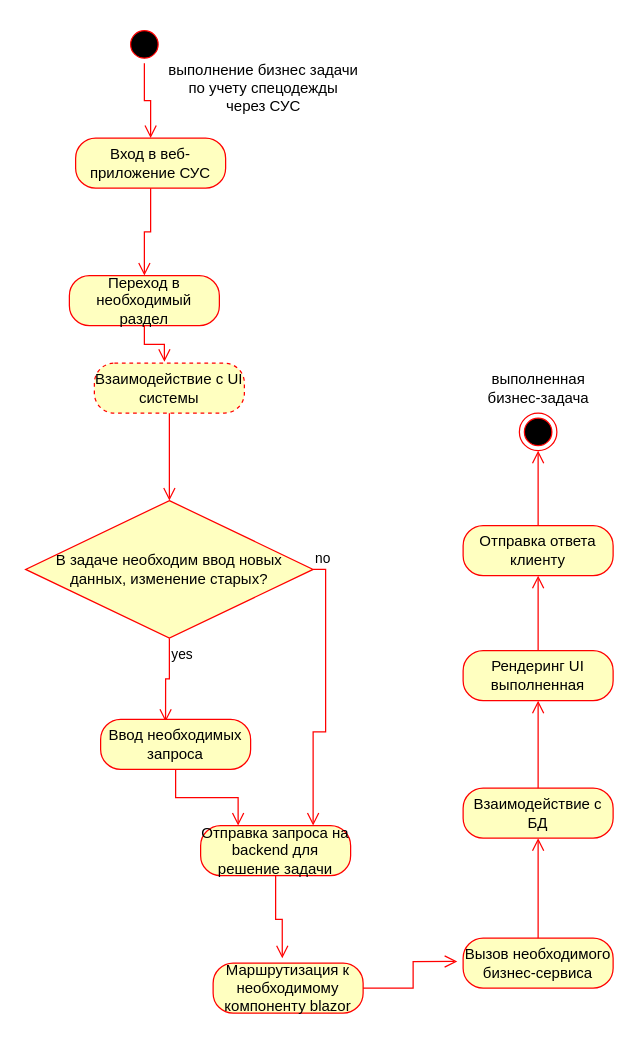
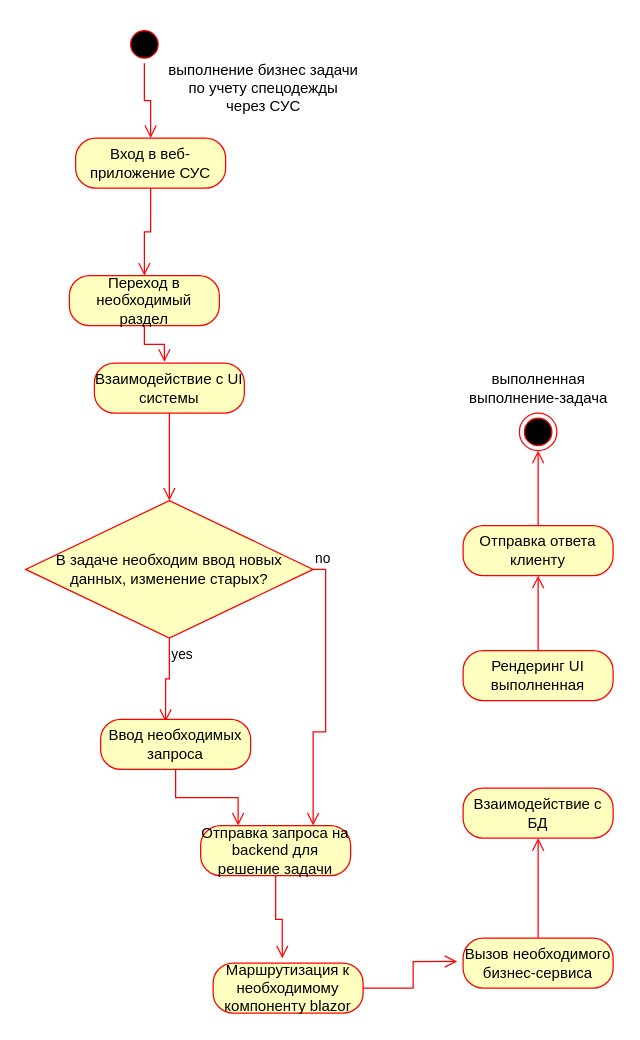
(169, 388) -> (169, 388)
(539, 388) -> (539, 388)
(538, 746) -> none
